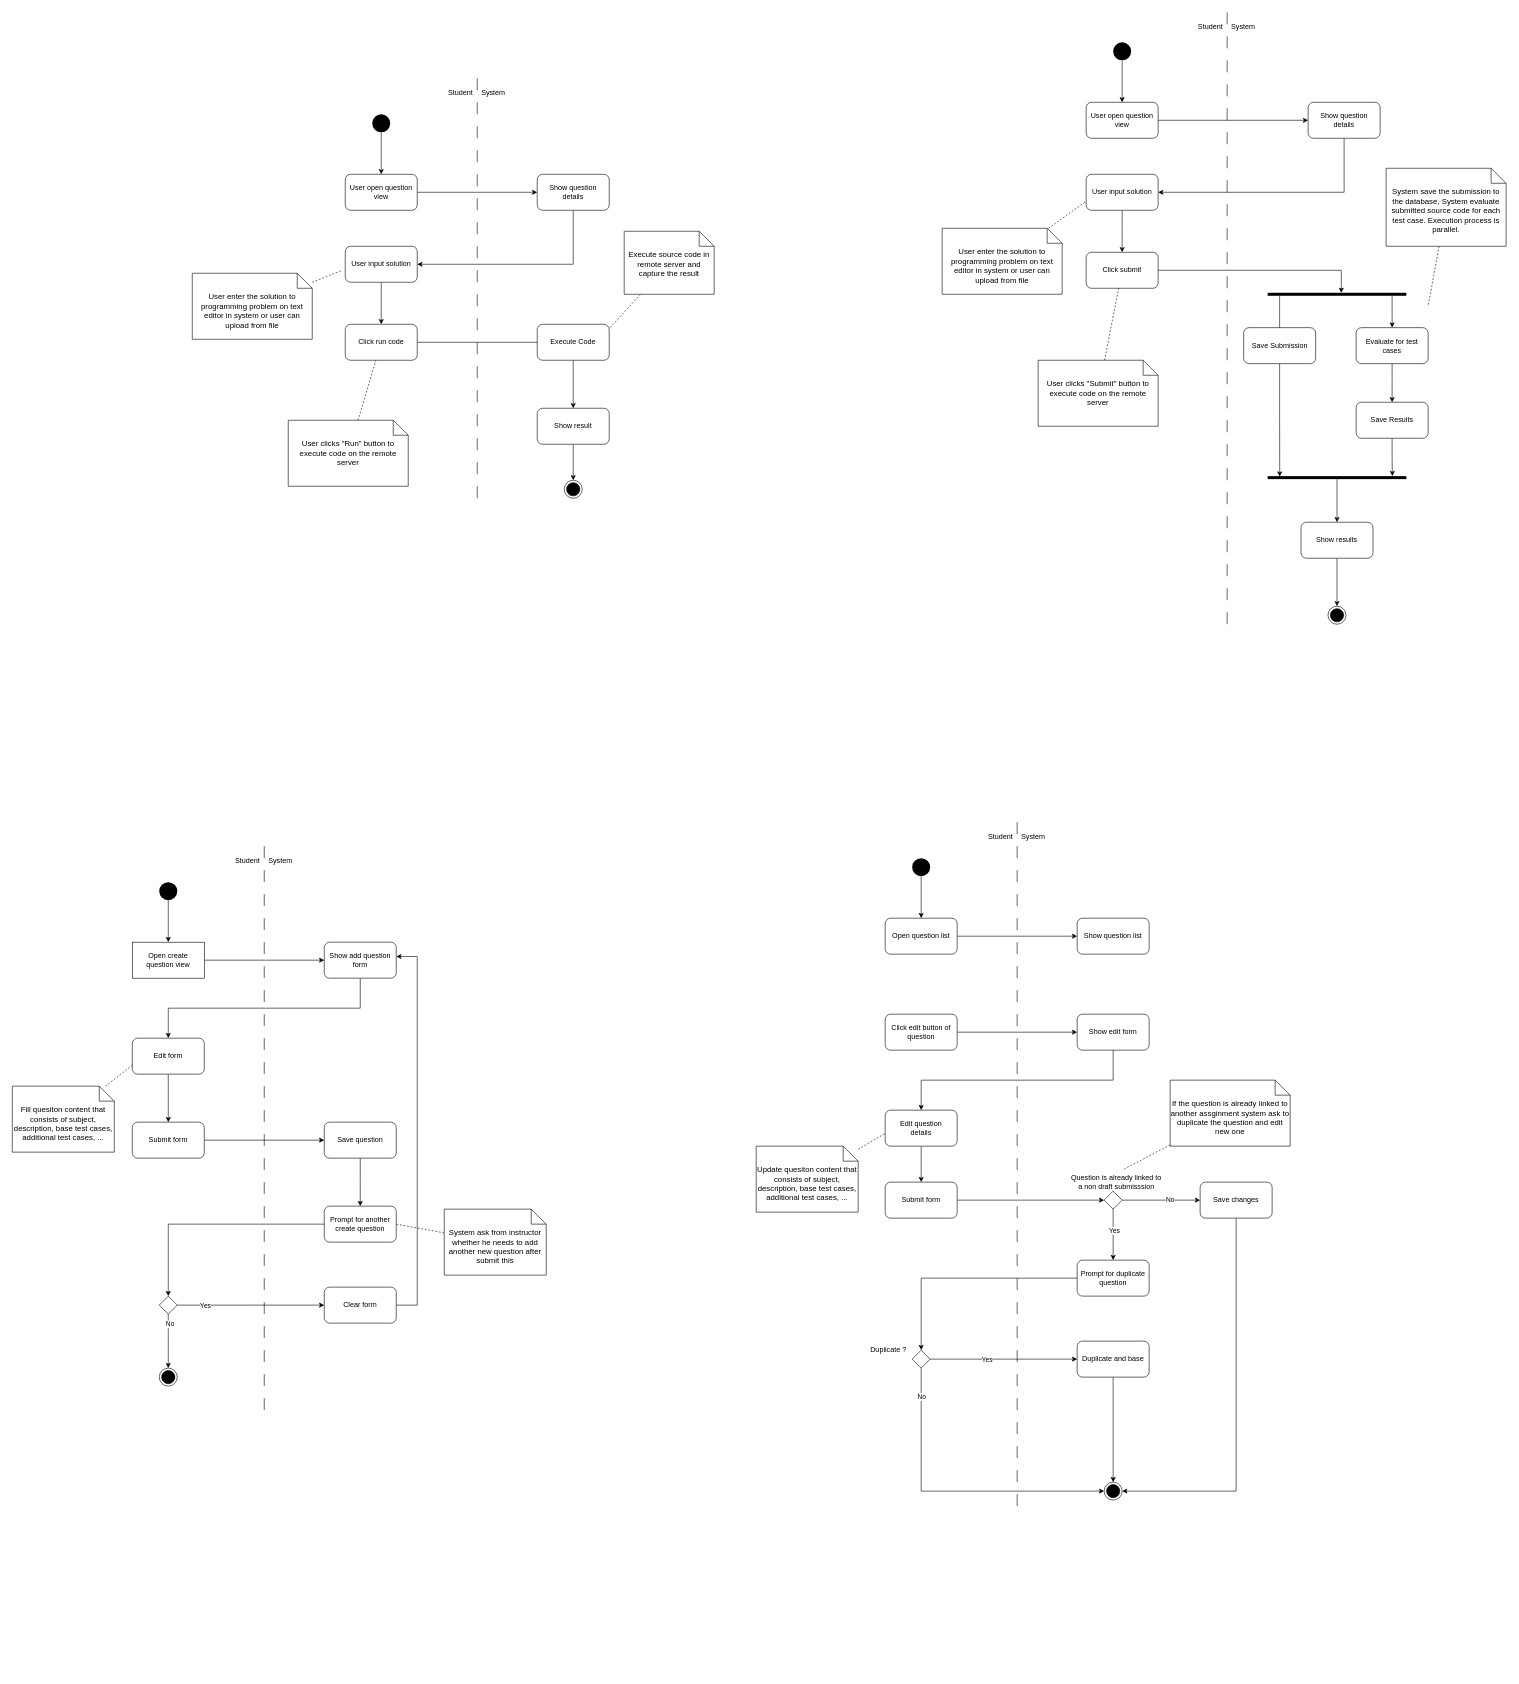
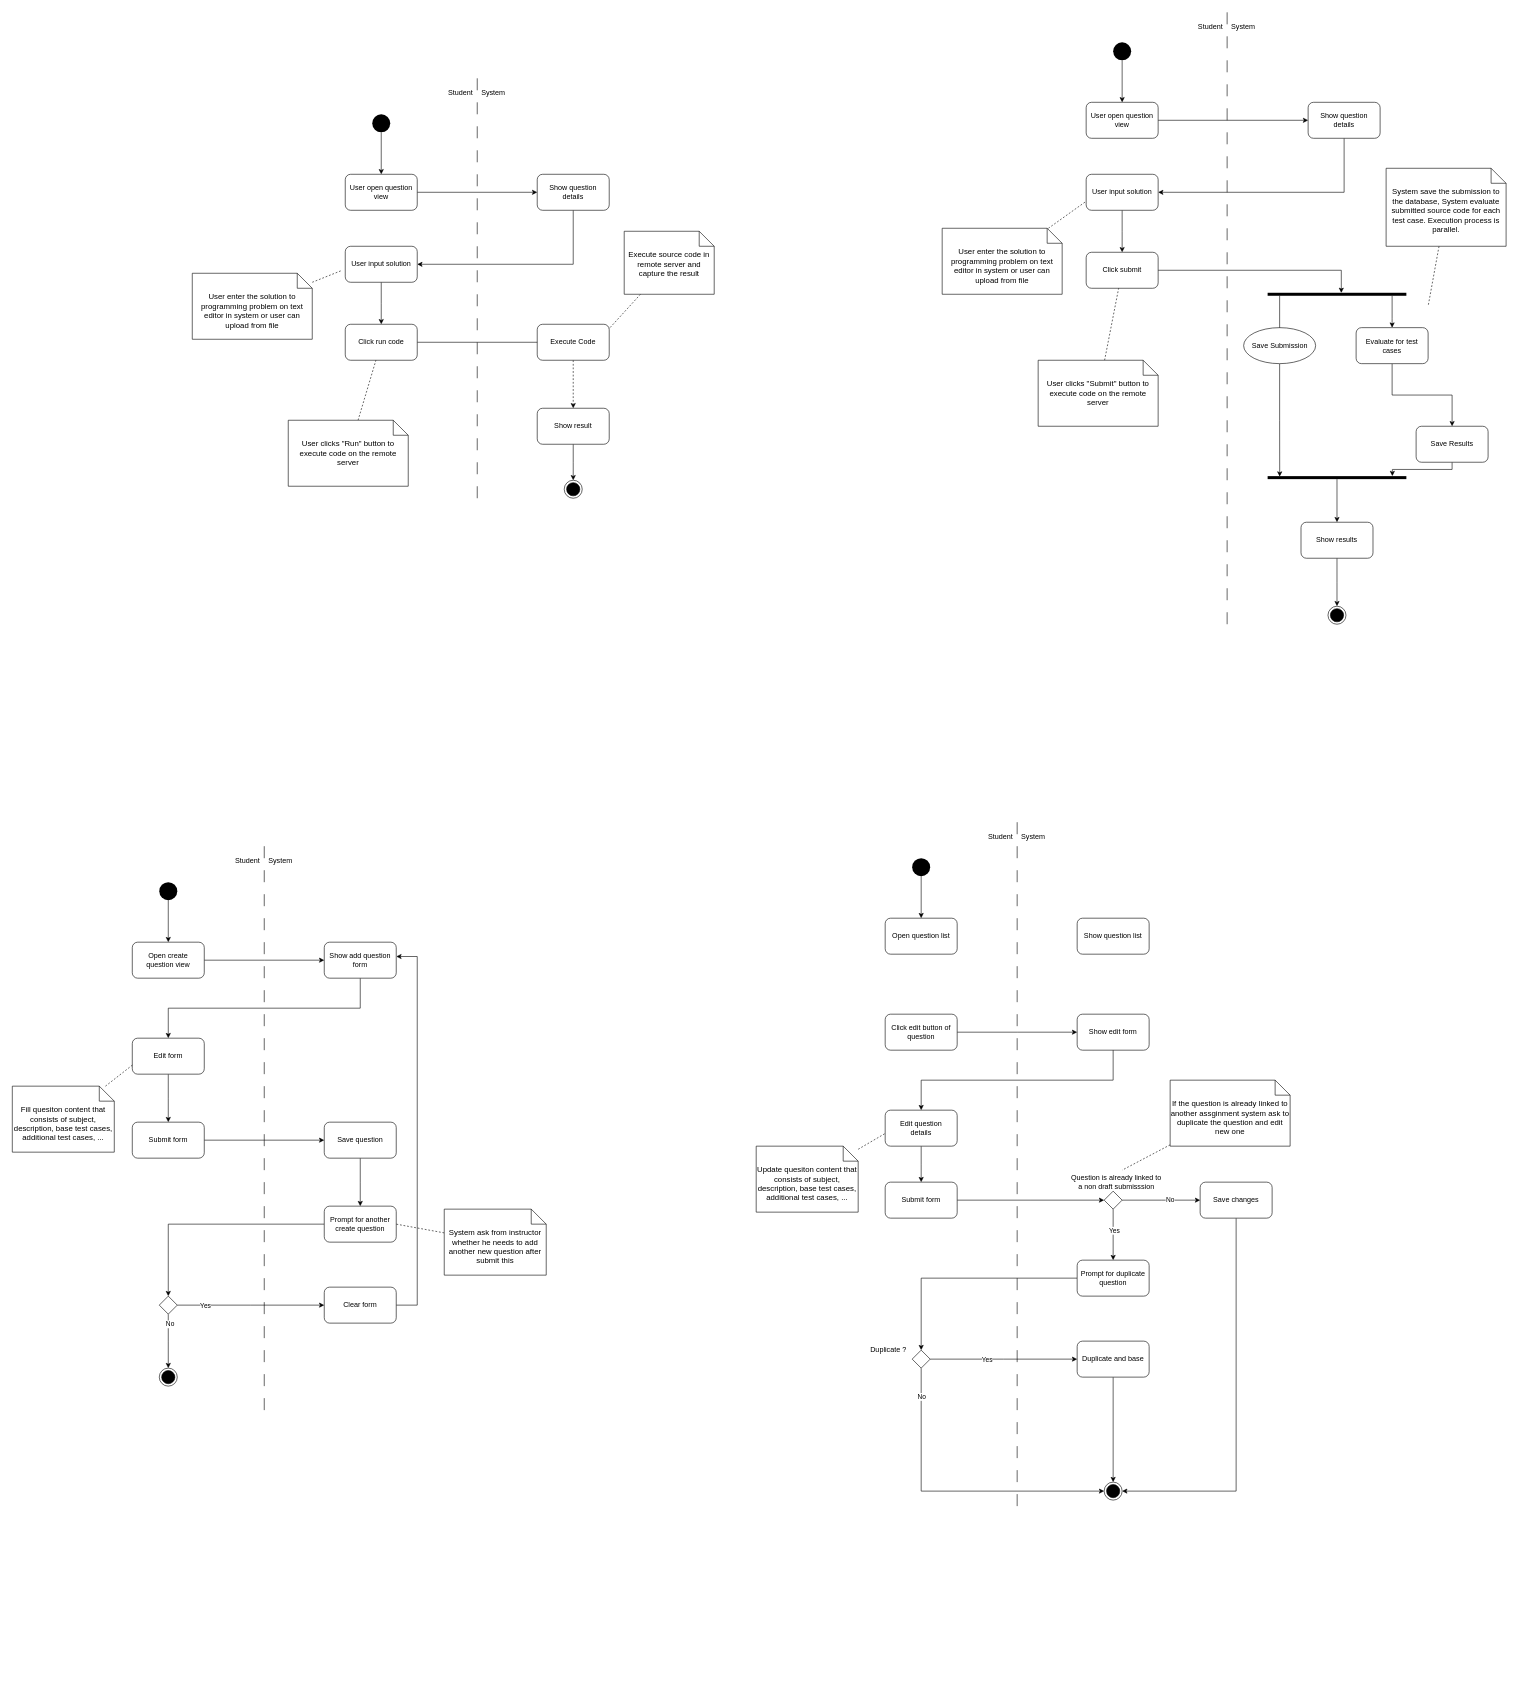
(1280, 346) -> (1280, 346)
(573, 382) -> (573, 382)
(1392, 420) -> (1452, 444)
(1071, 936) -> none
(168, 960) -> (168, 960)
